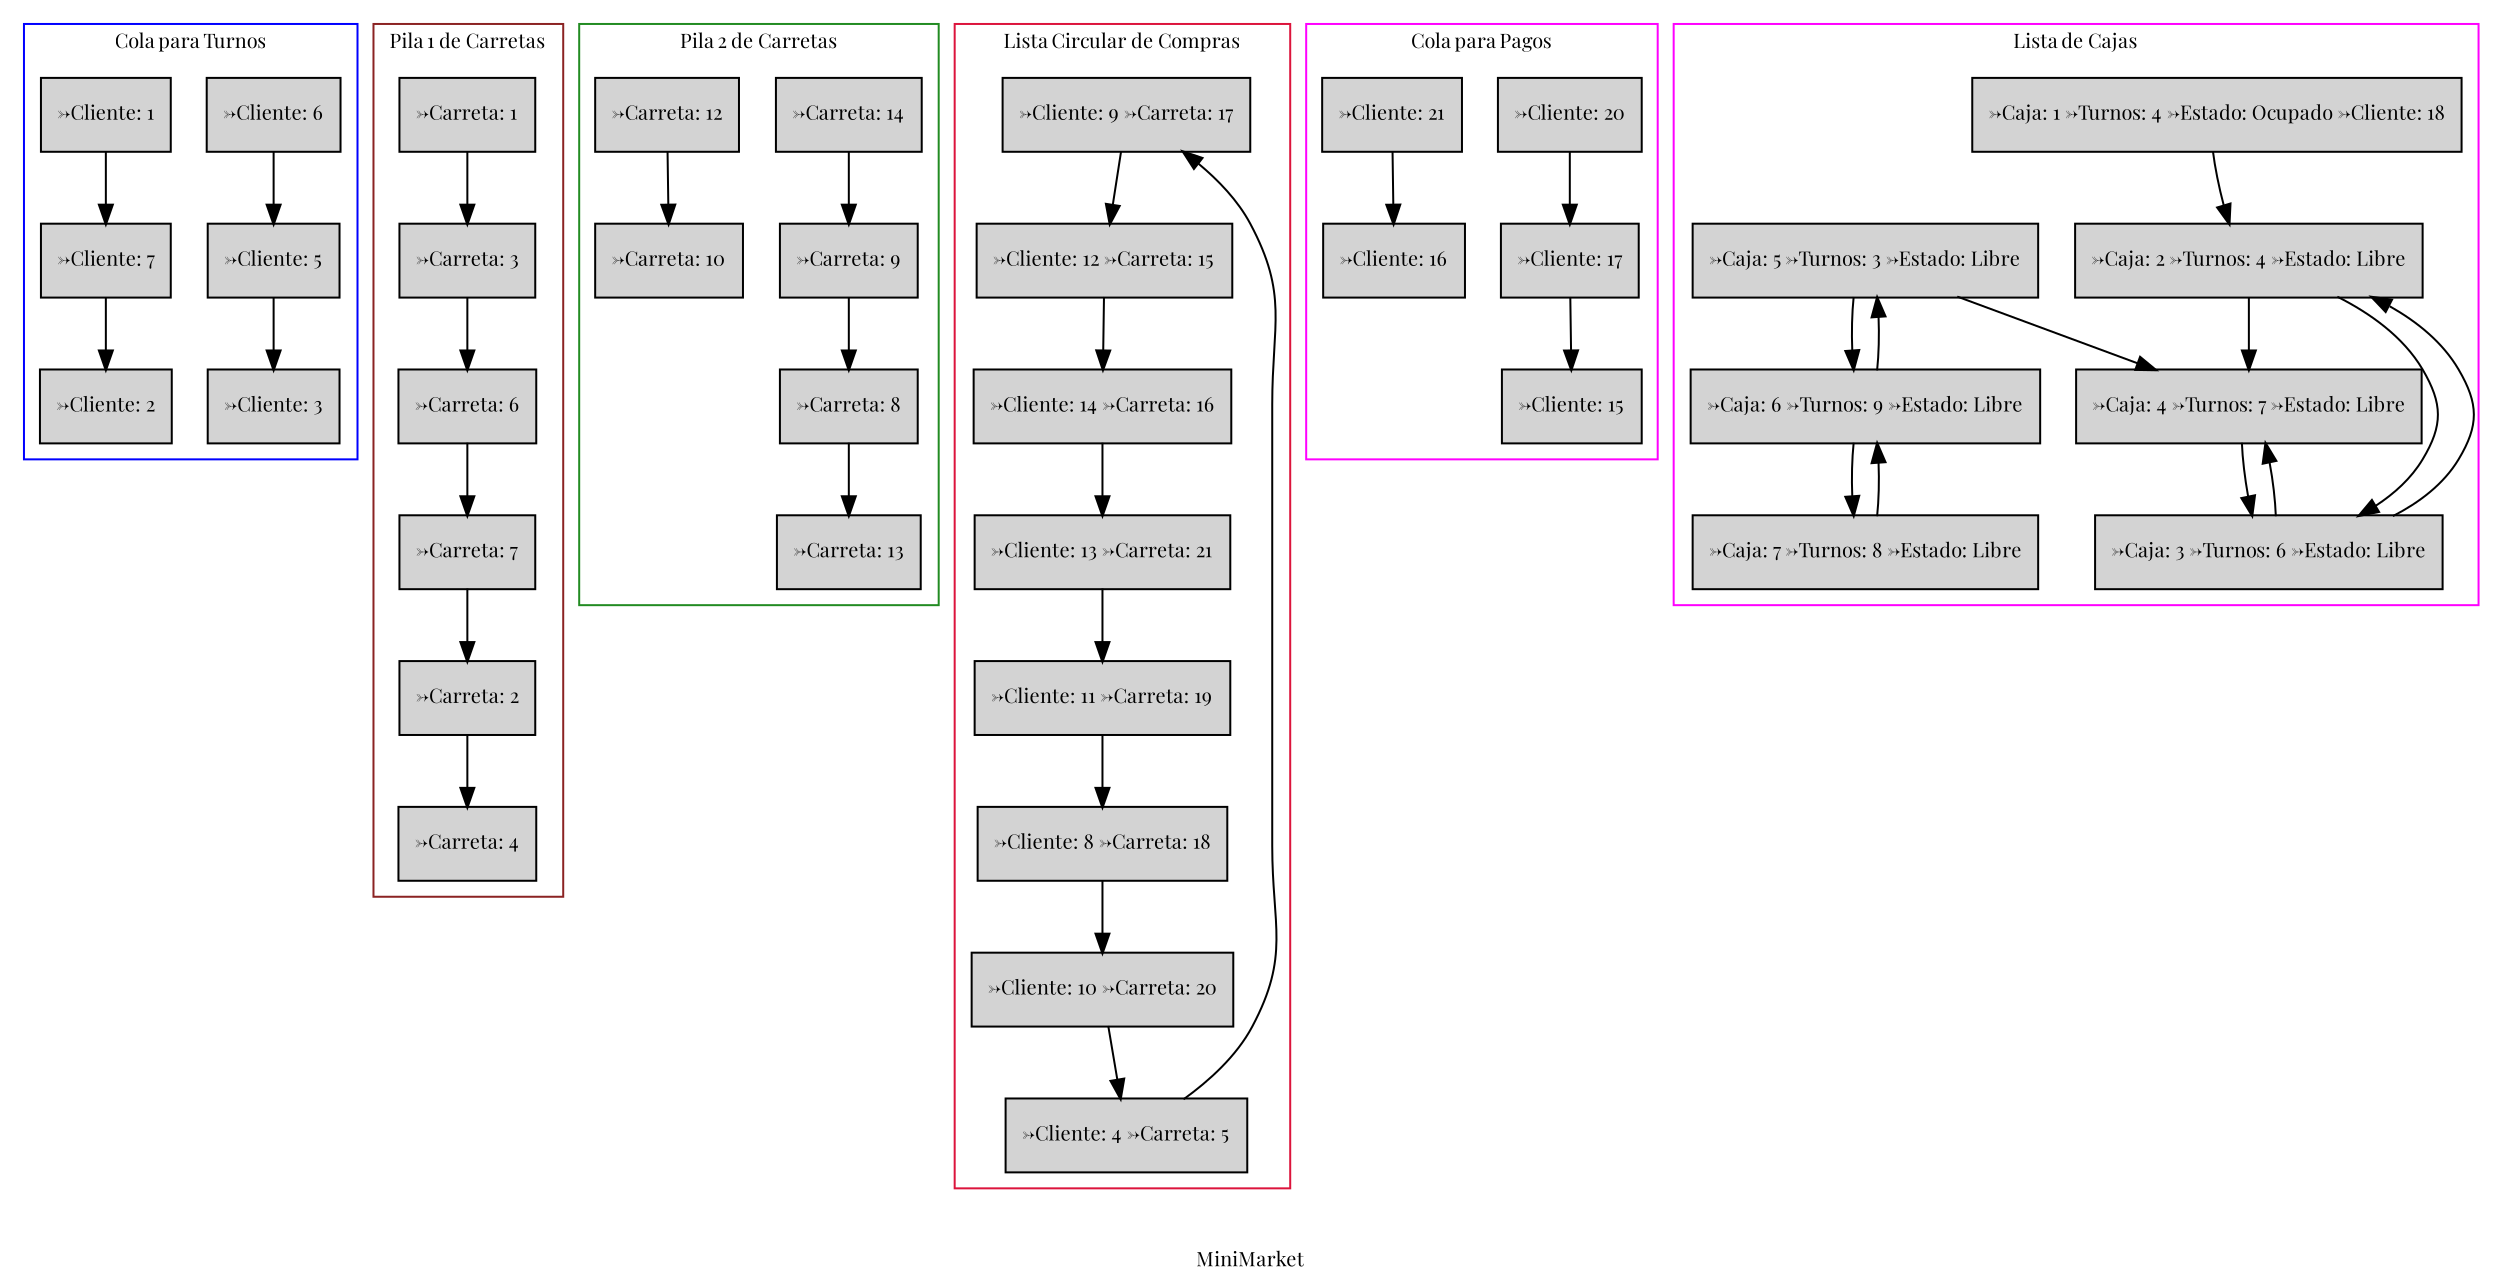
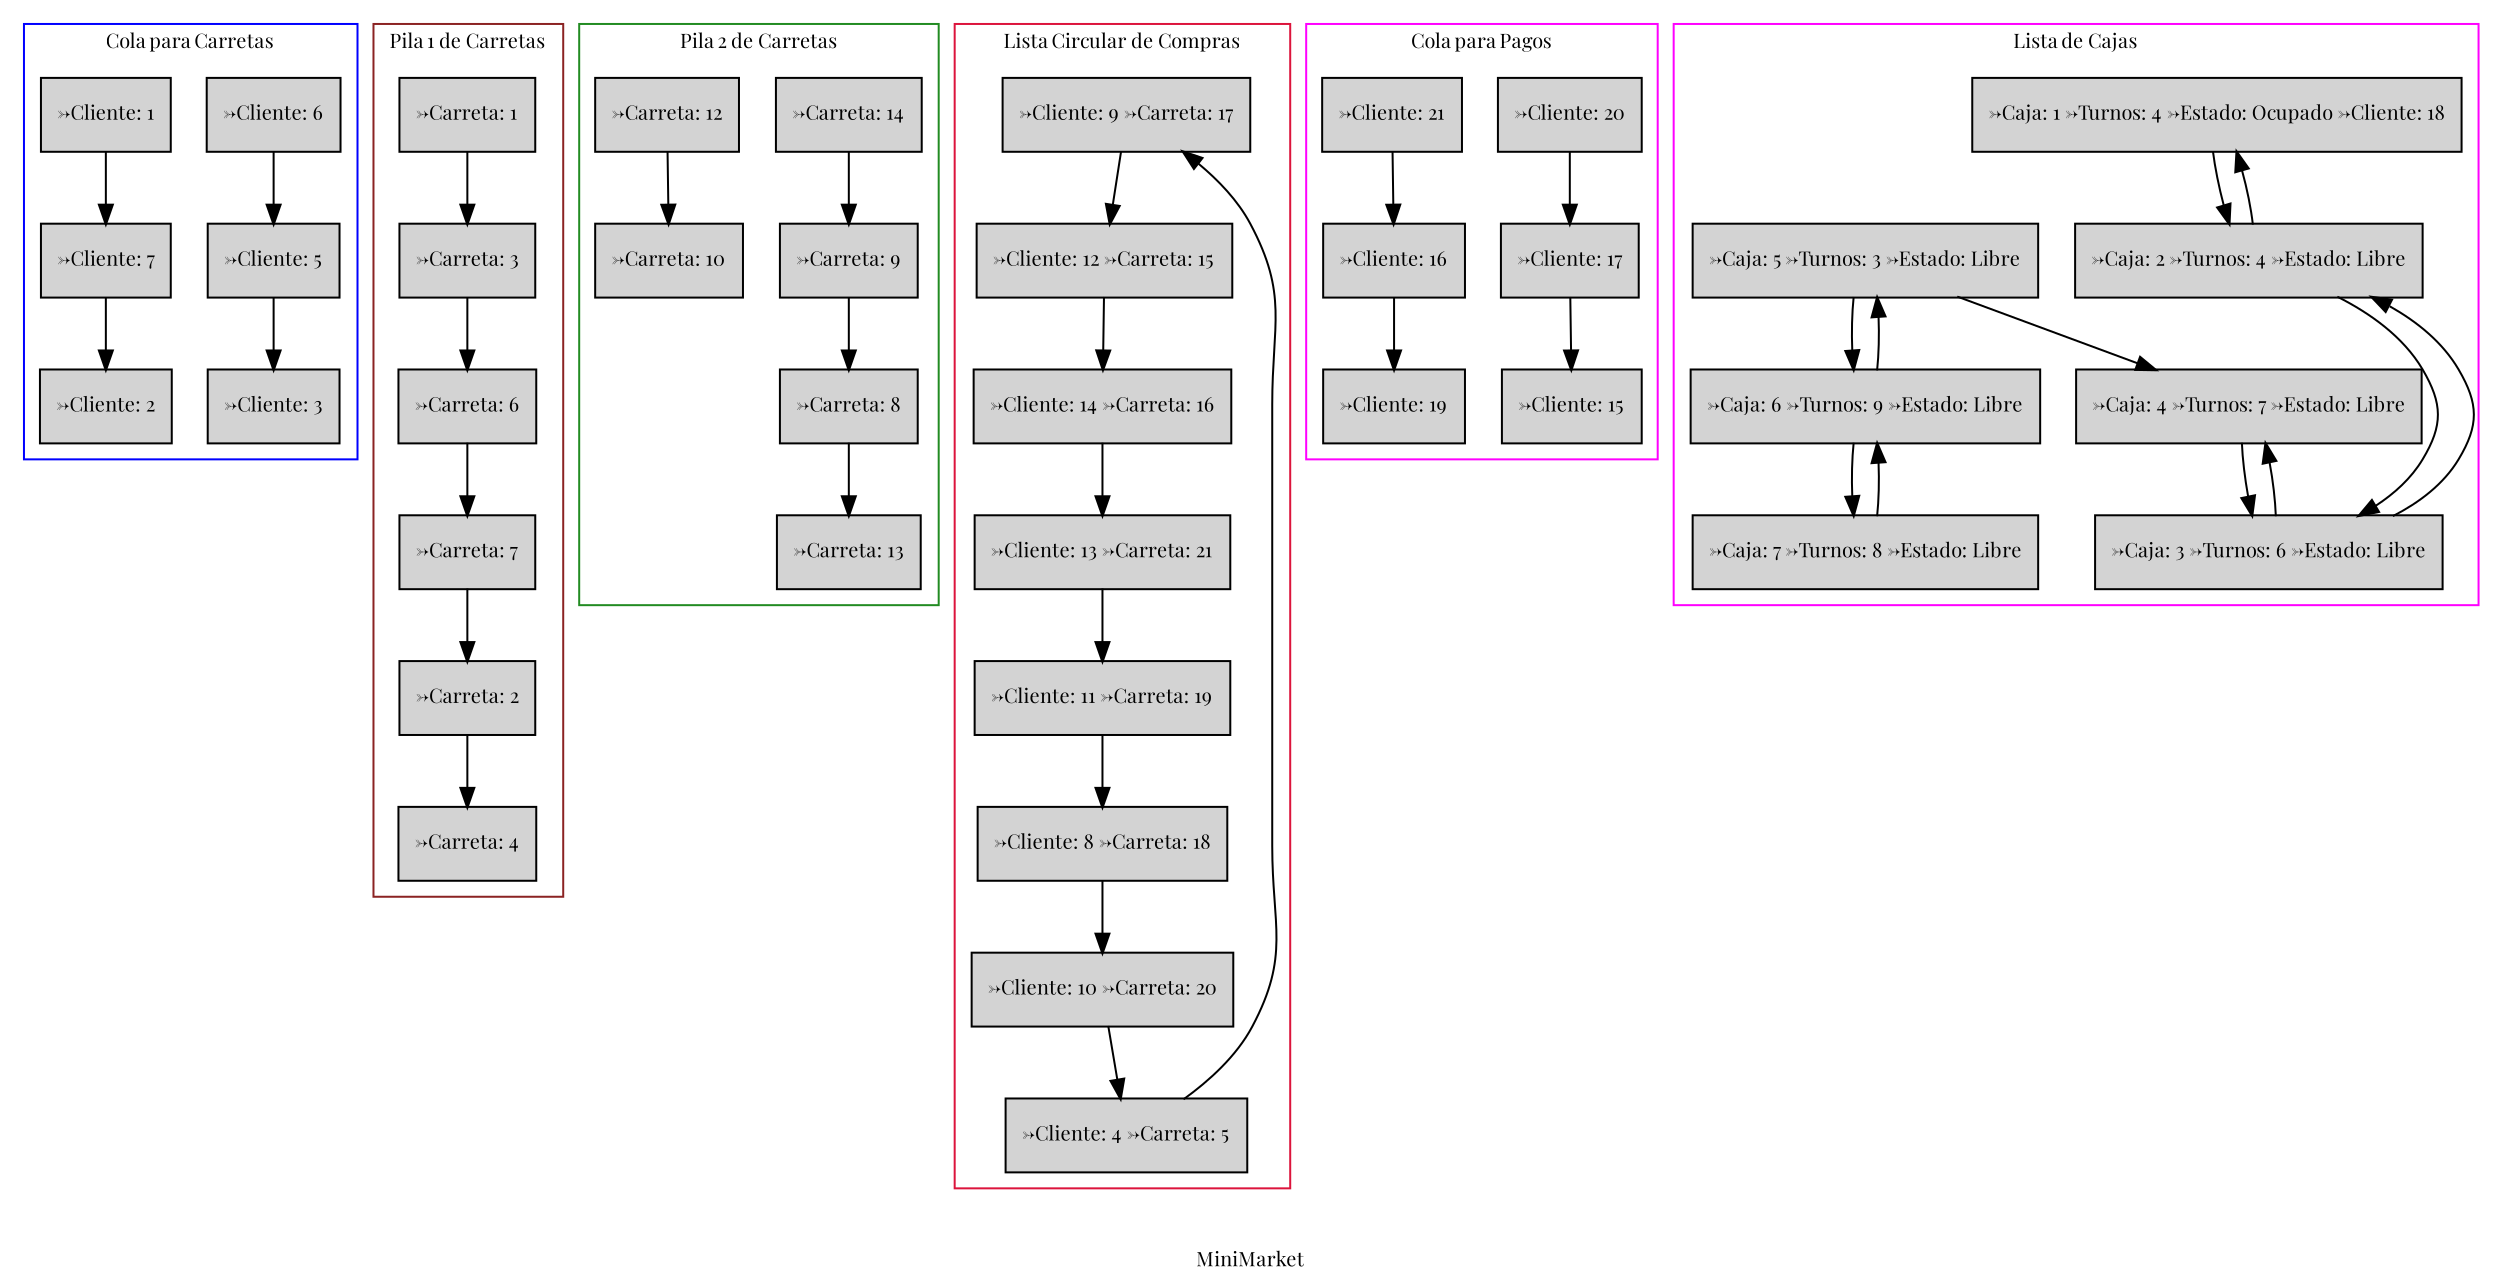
(191, 43) -> (191, 43)
(2249, 324) -> (2248, 197)
none -> (1394, 406)
